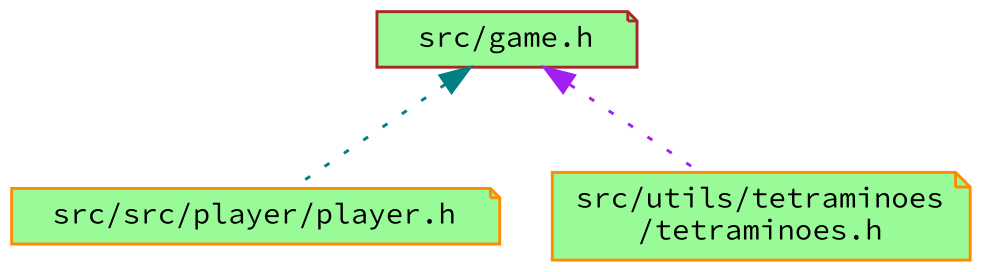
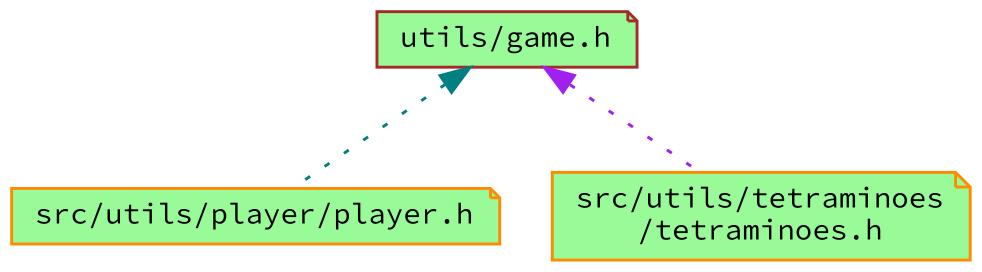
(507, 39) -> (507, 39)
(256, 216) -> (256, 216)
